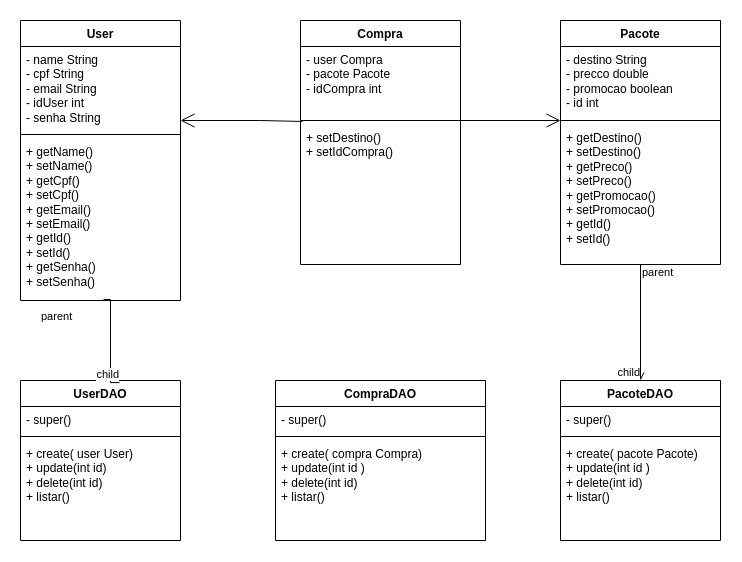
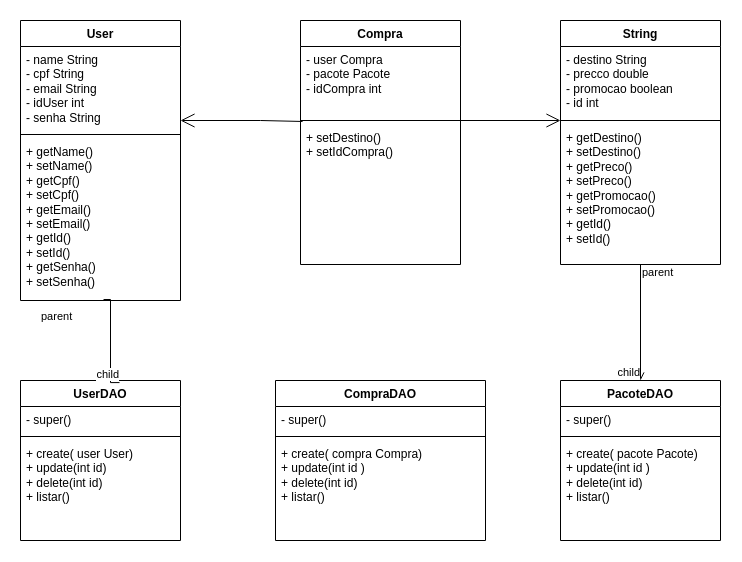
(641, 35) -> (641, 35)
